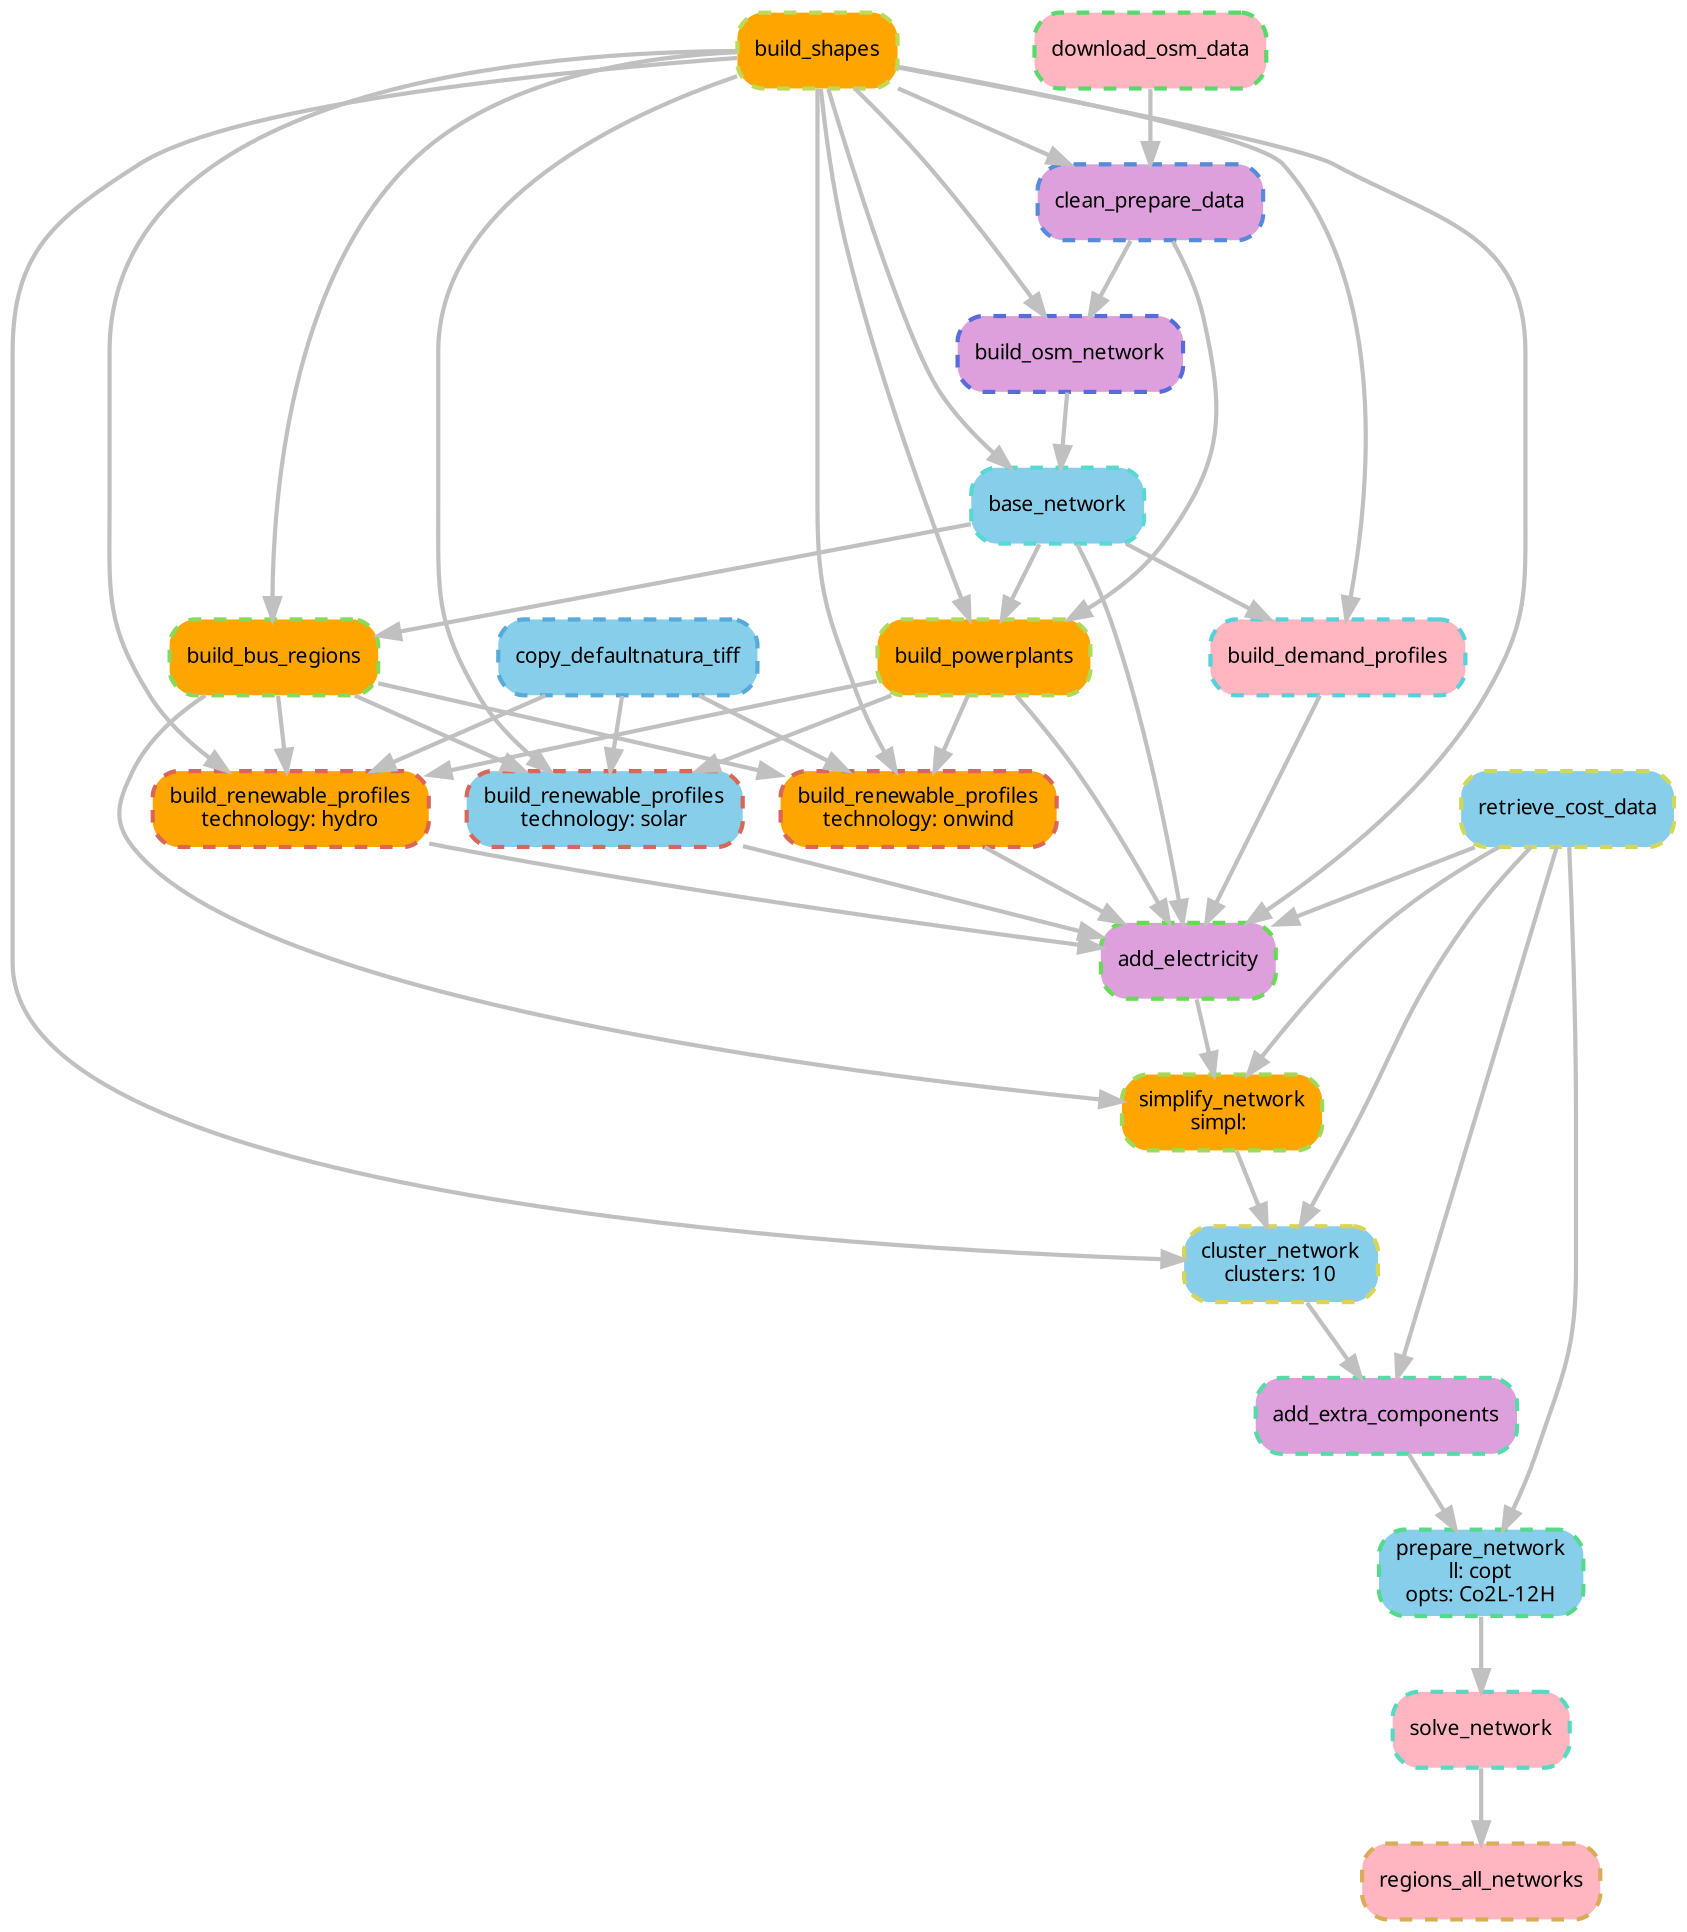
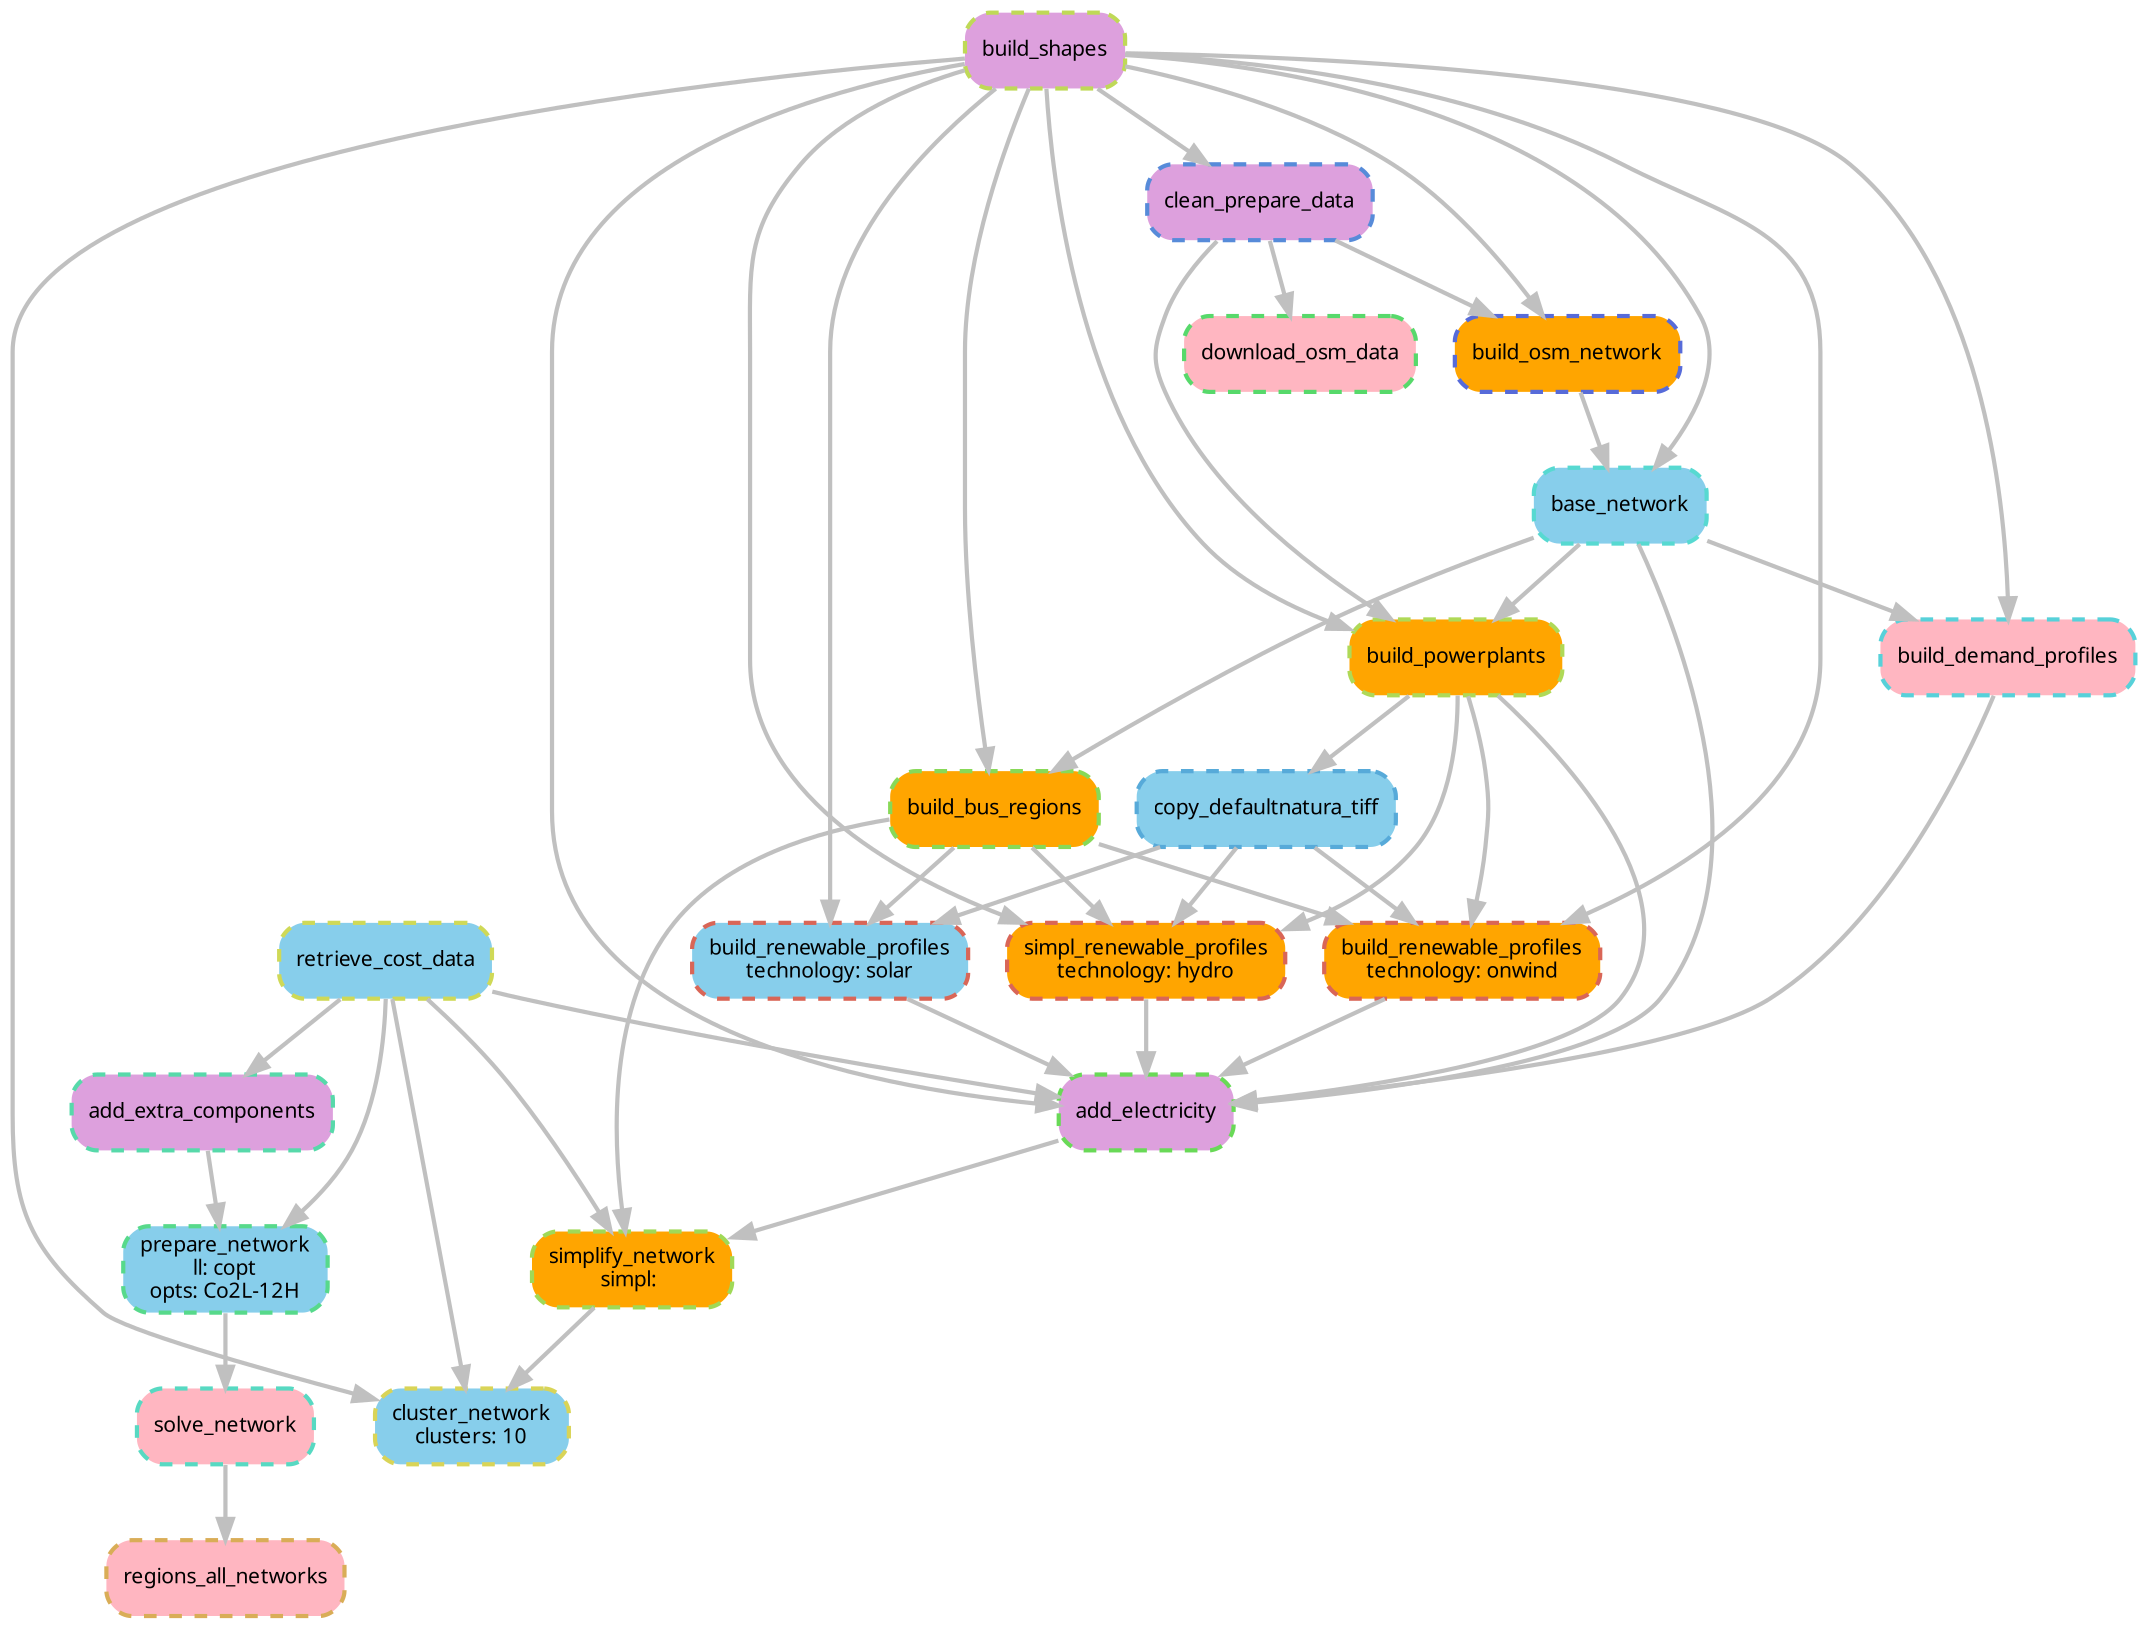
(817, 51) -> (1045, 51)
(1150, 104) -> (1277, 268)
(1070, 354) -> (1568, 354)
(804, 729) -> (1369, 727)
(291, 809) -> (1146, 961)
(1328, 1331) -> none
